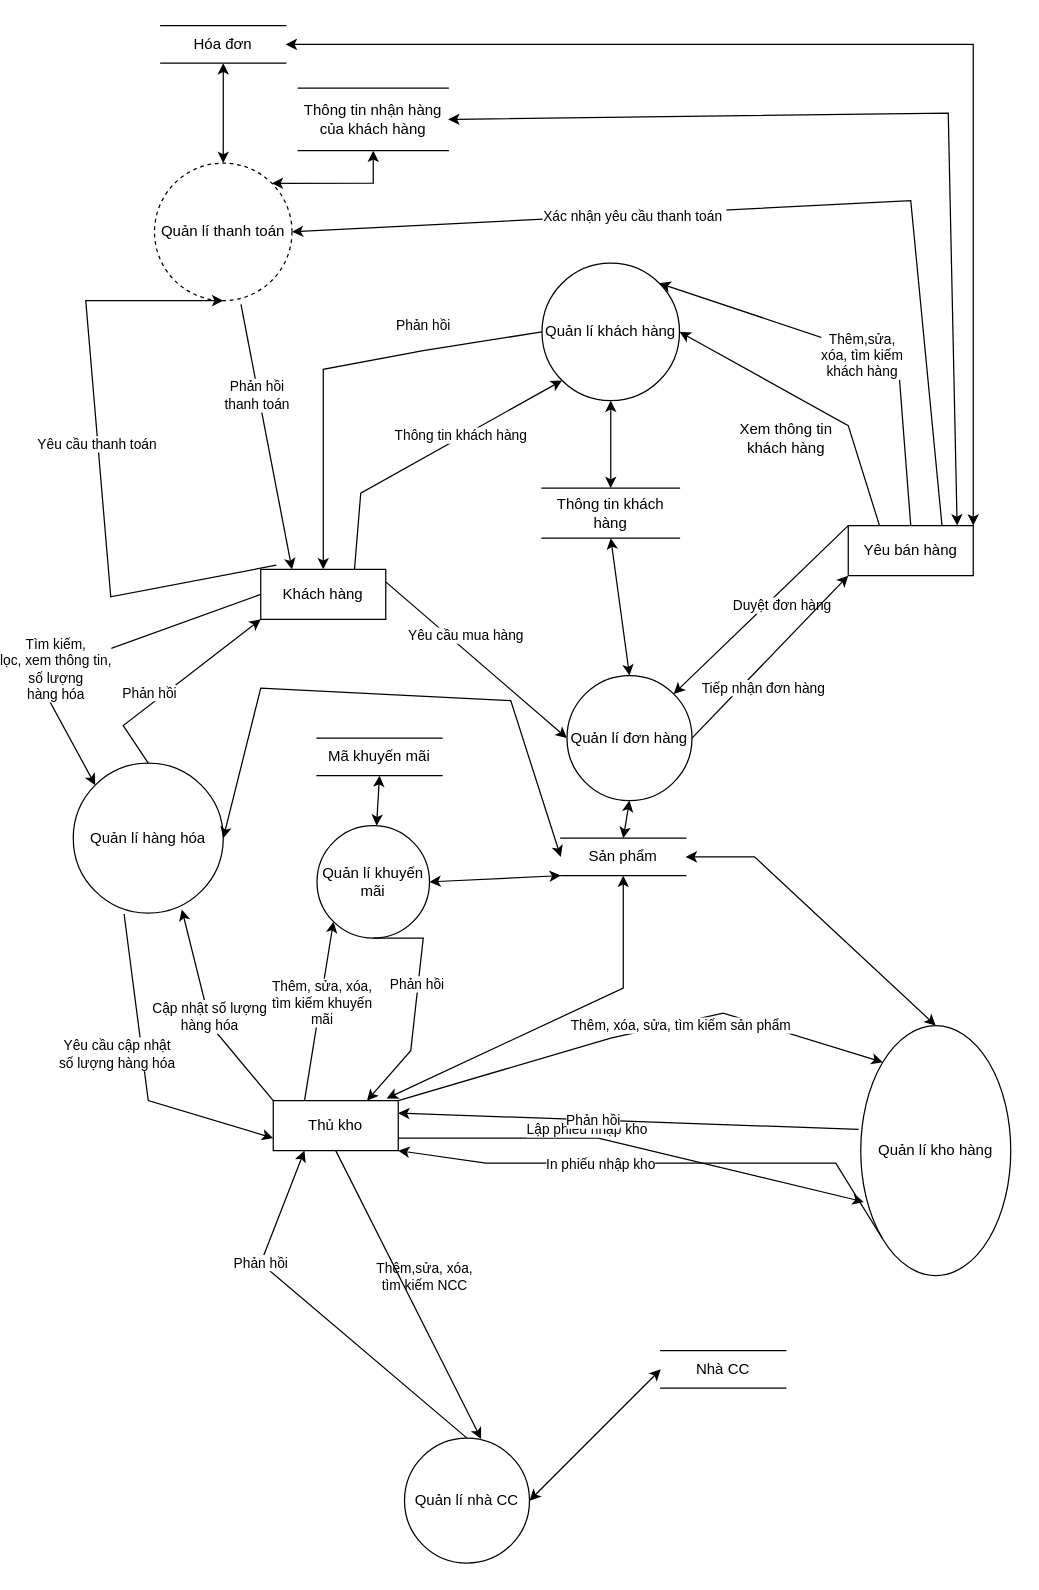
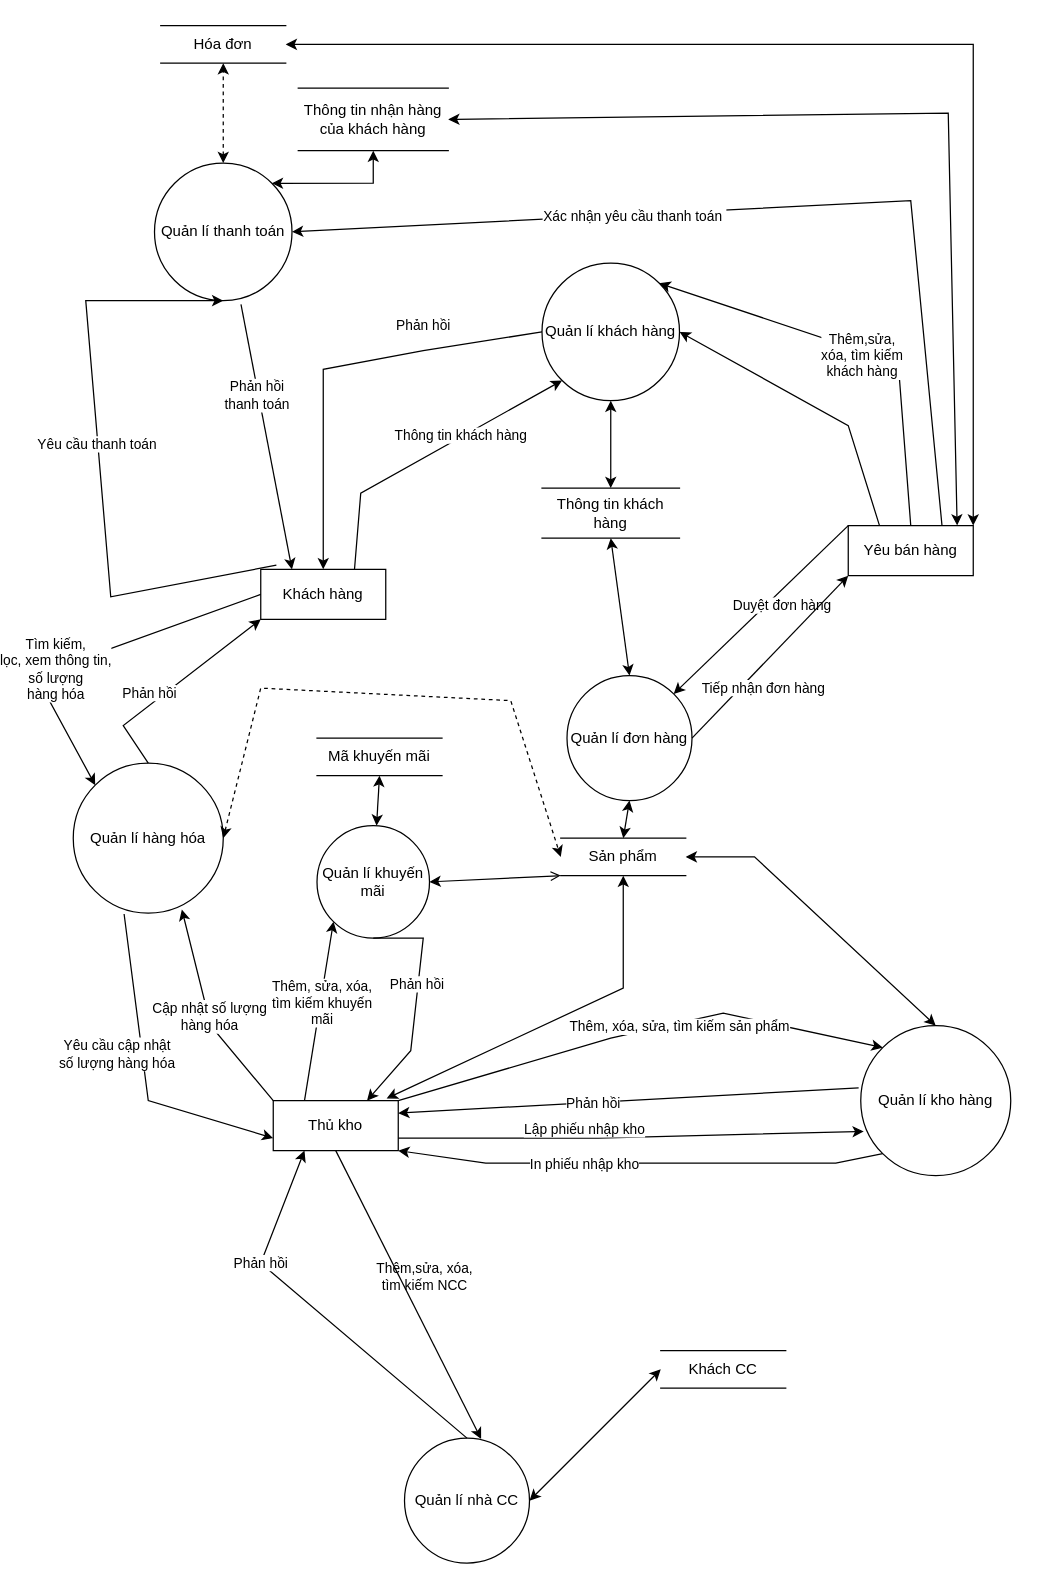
(223, 112) -> (223, 112)
(223, 232) -> (223, 232)
(786, 438) -> none
(473, 657) -> none
(390, 695) -> (390, 695)
(551, 876) -> (552, 876)
(936, 1151) -> (936, 1101)
(723, 1369) -> (723, 1369)
